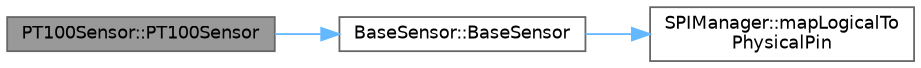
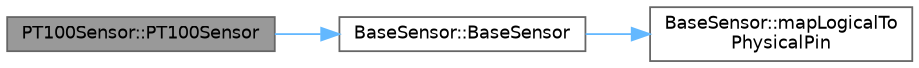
(782, 34) -> (781, 34)
